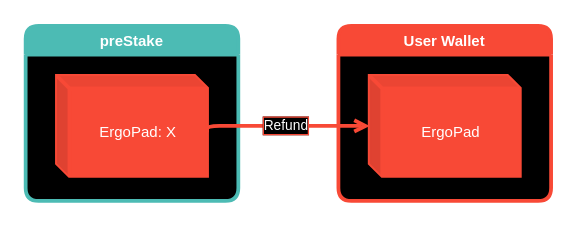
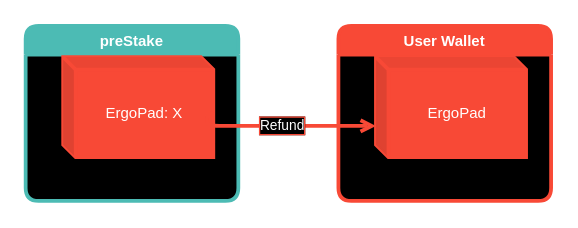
(132, 126) -> (138, 107)
(444, 126) -> (451, 107)
